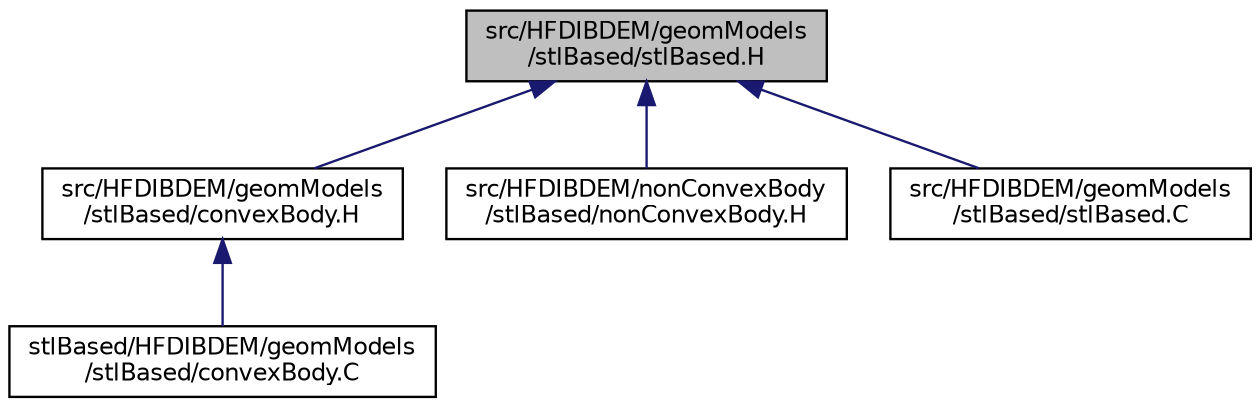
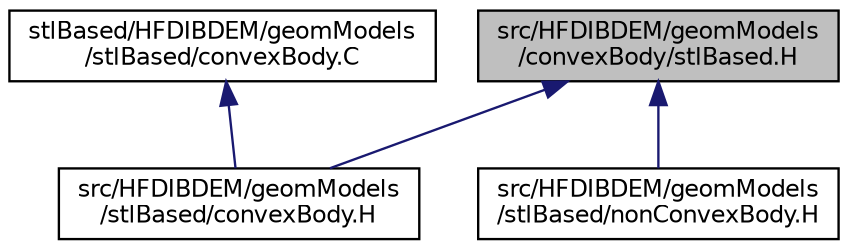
(647, 46) -> (658, 46)
(647, 204) -> (658, 204)
(1071, 204) -> none
(223, 295) -> (232, 137)
